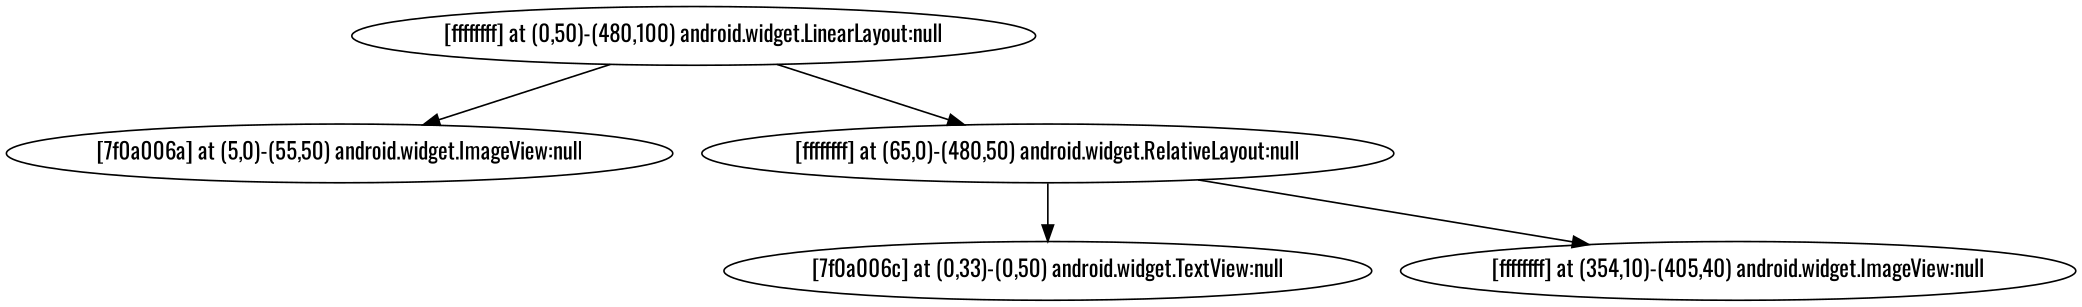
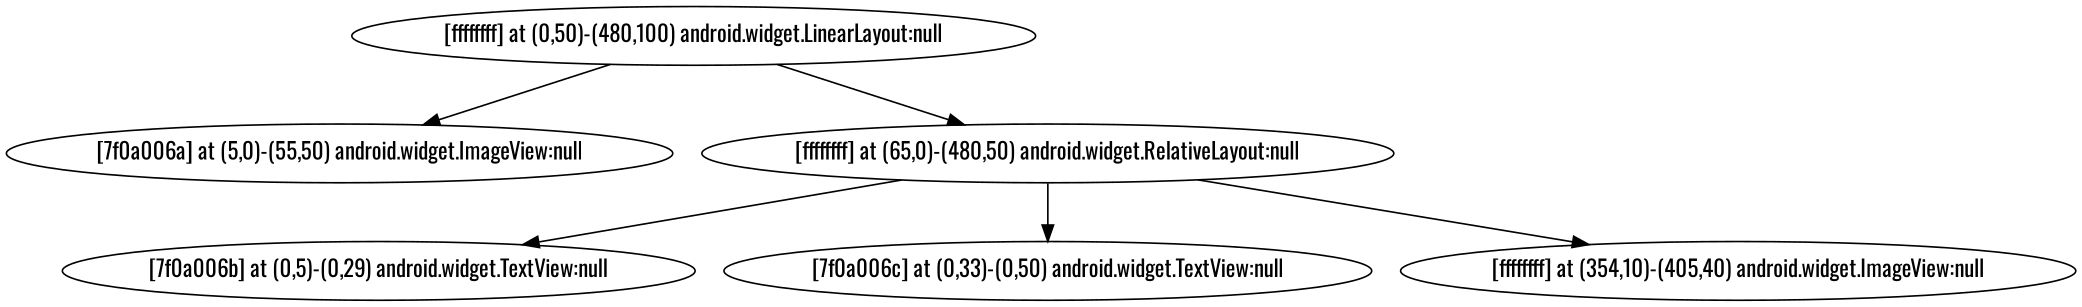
none -> (379, 271)
